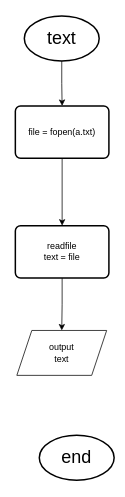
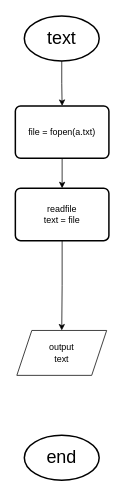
(62, 252) -> (62, 214)
(77, 458) -> (62, 458)
